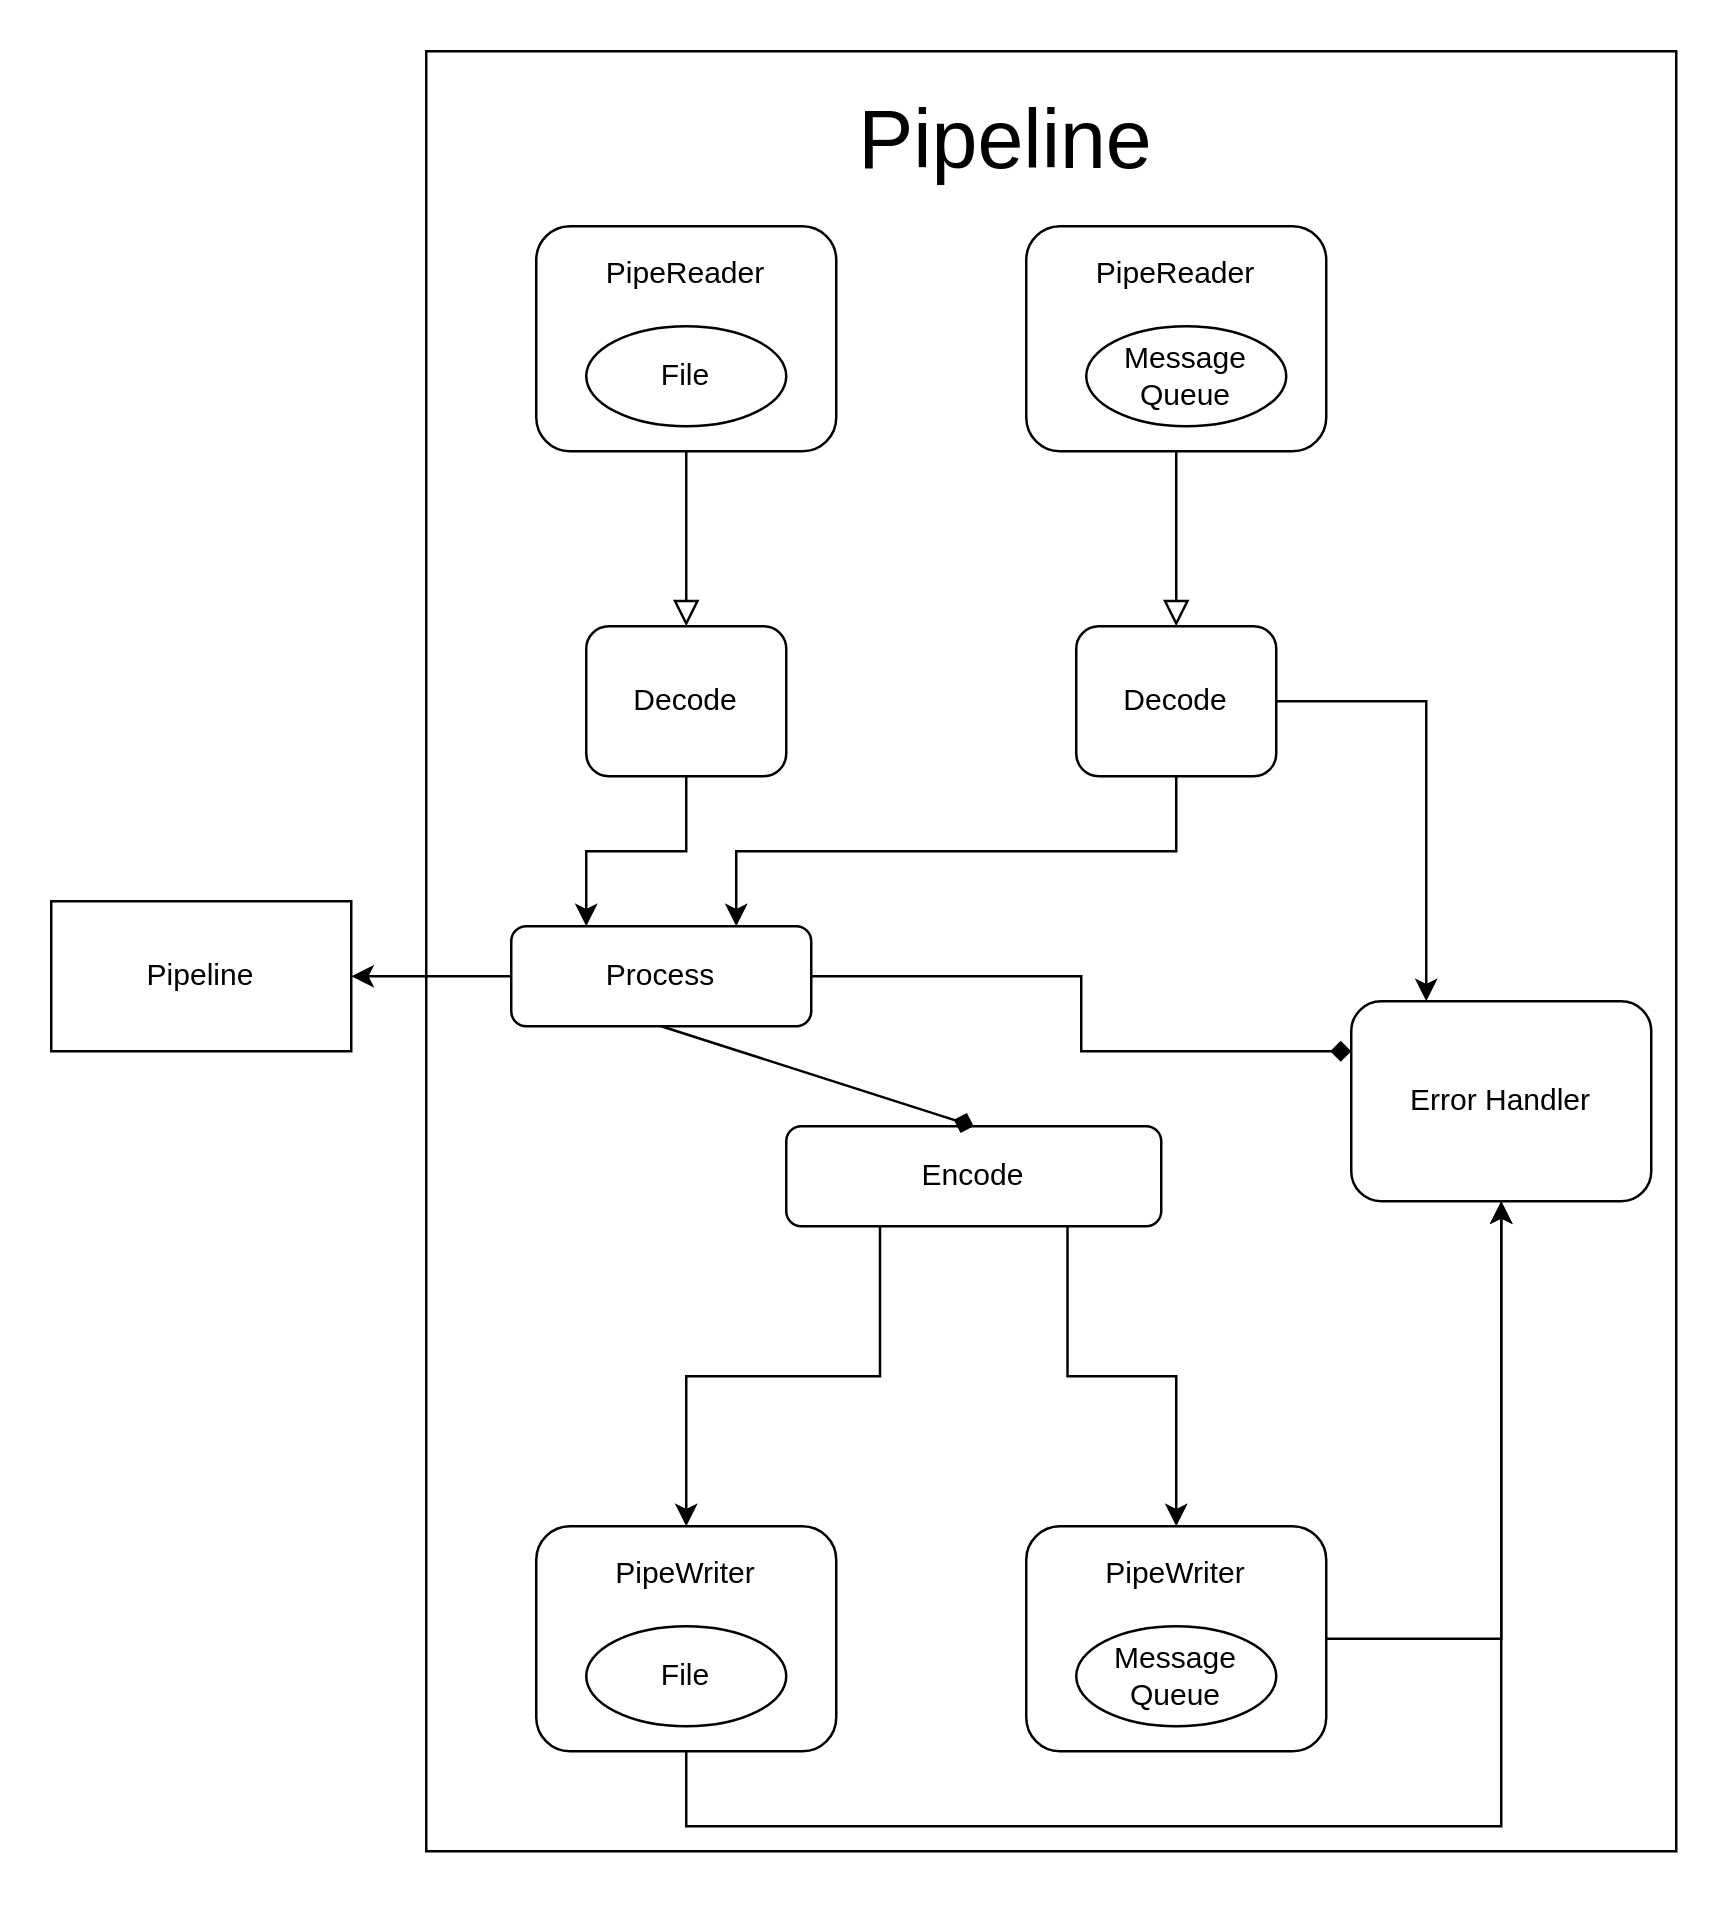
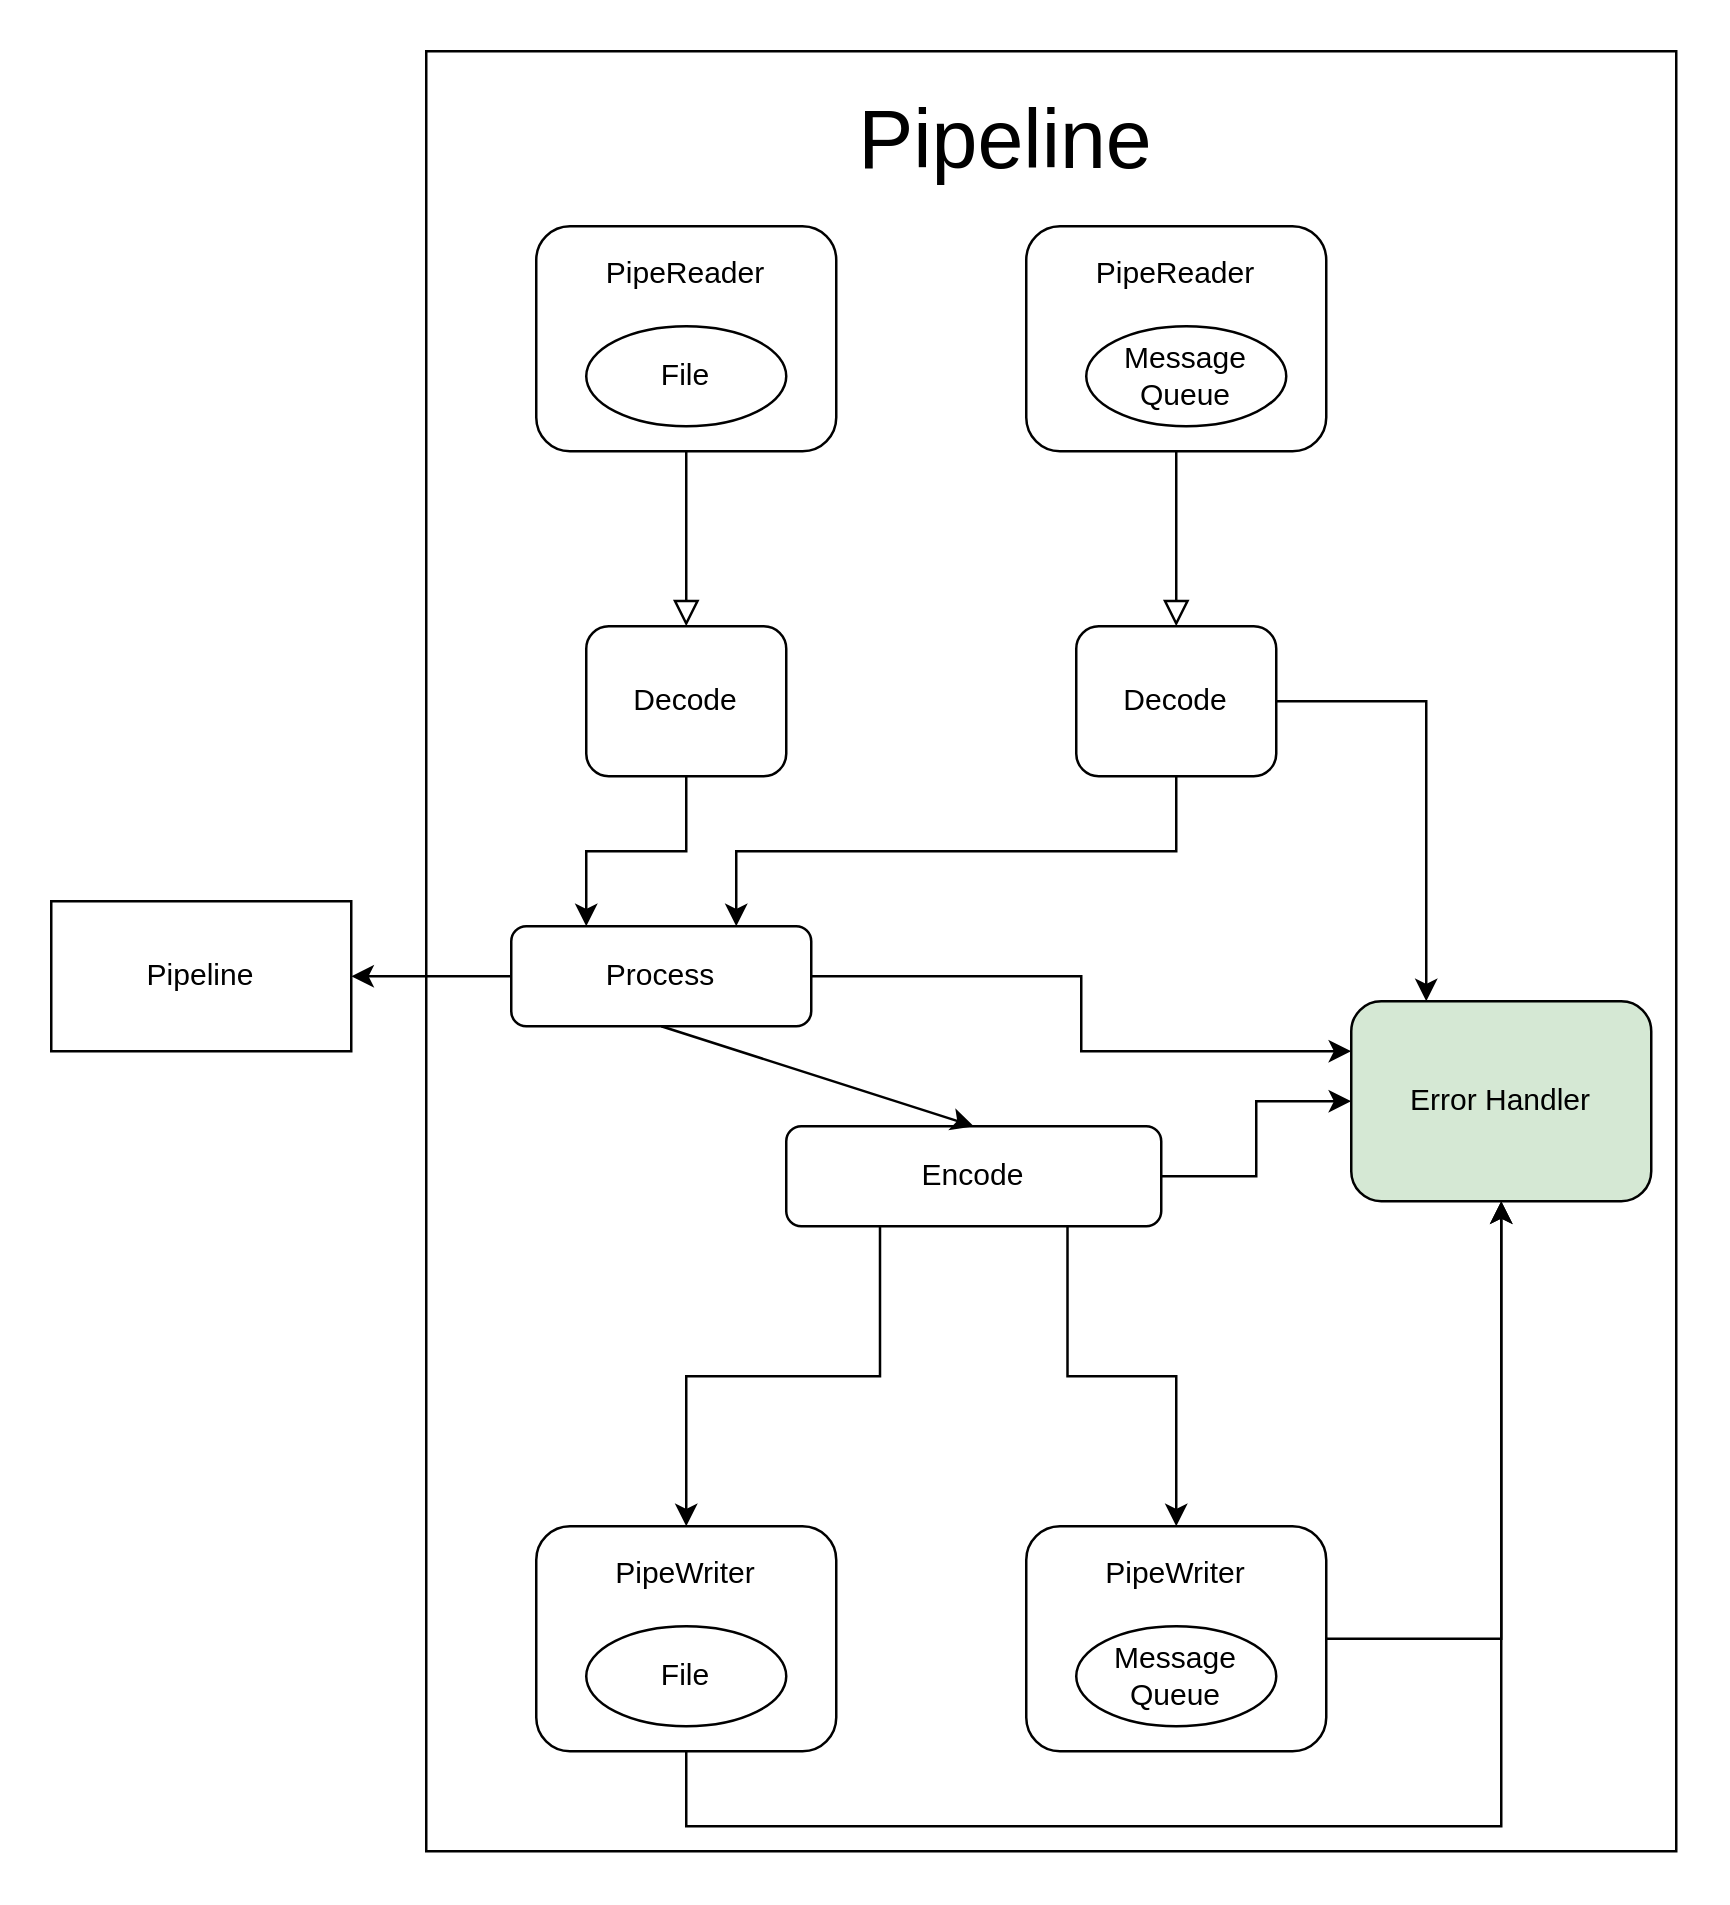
(1331, 1051) -> (1332, 1051)
(1501, 1101) -> (1501, 1101)
(953, 1120) -> (955, 1120)
none -> (1256, 1147)
